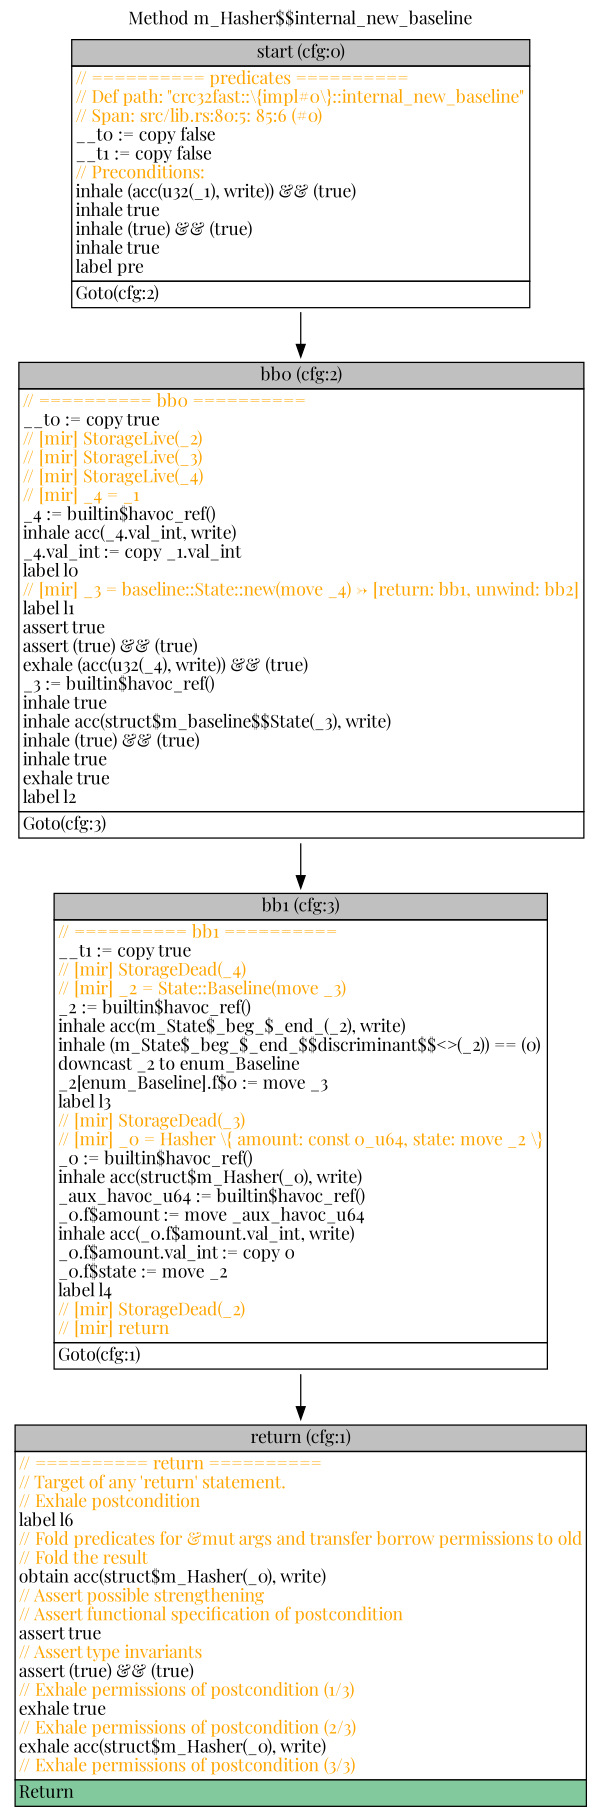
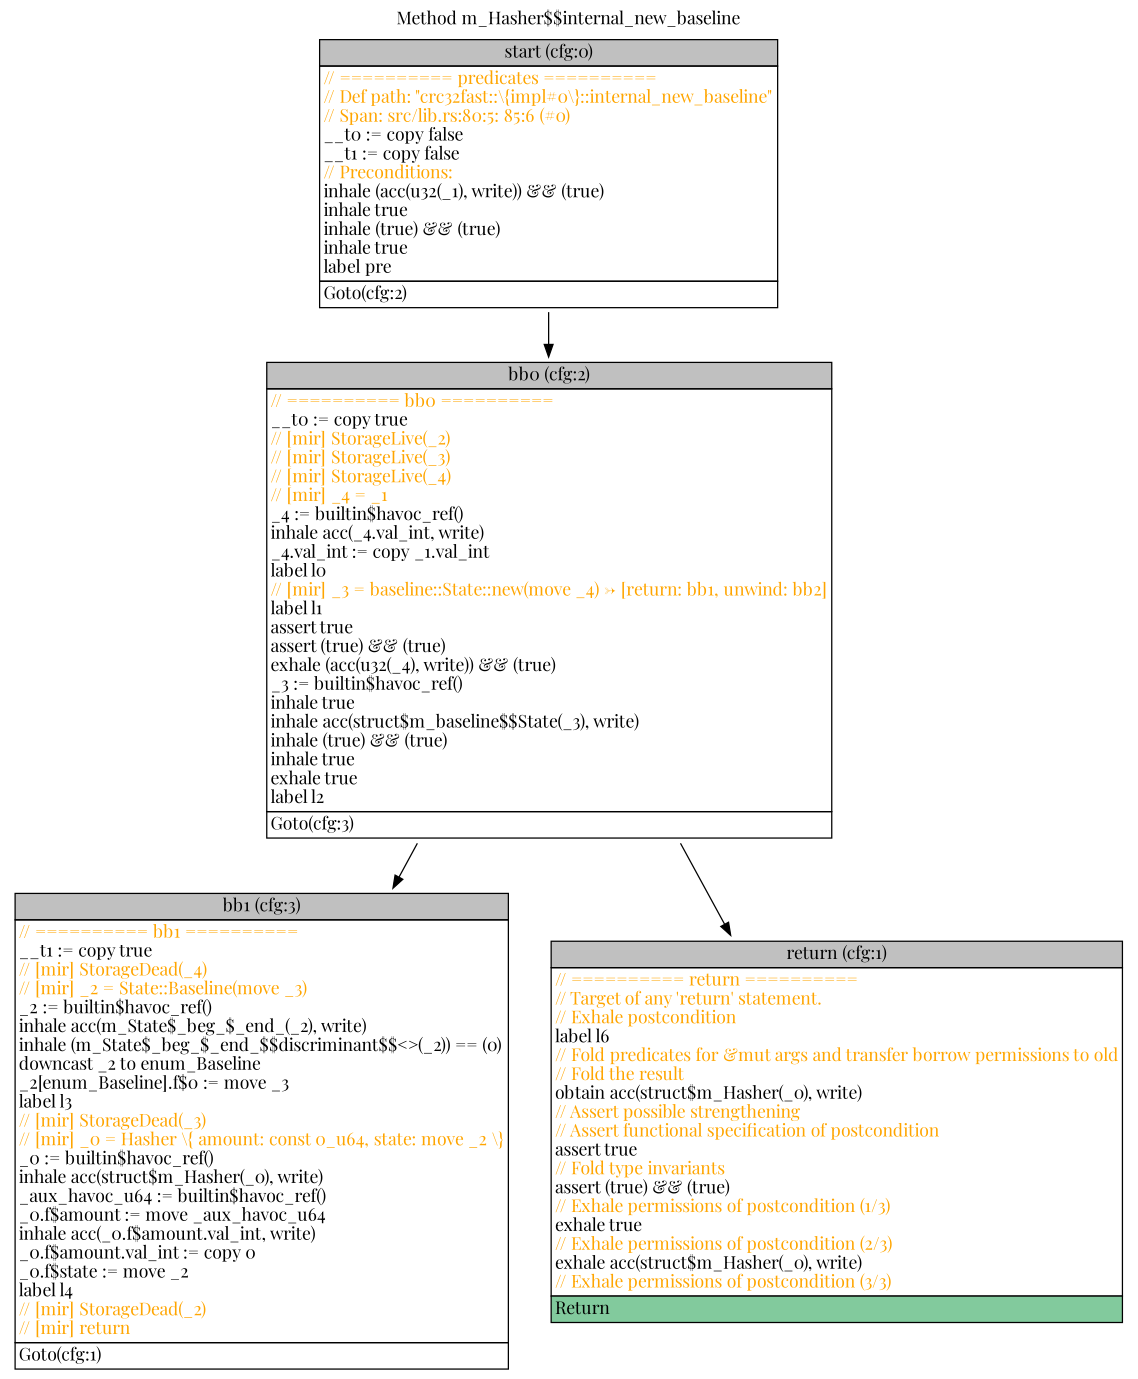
(301, 1390) -> (703, 884)
(111, 1653) -> (640, 1169)
